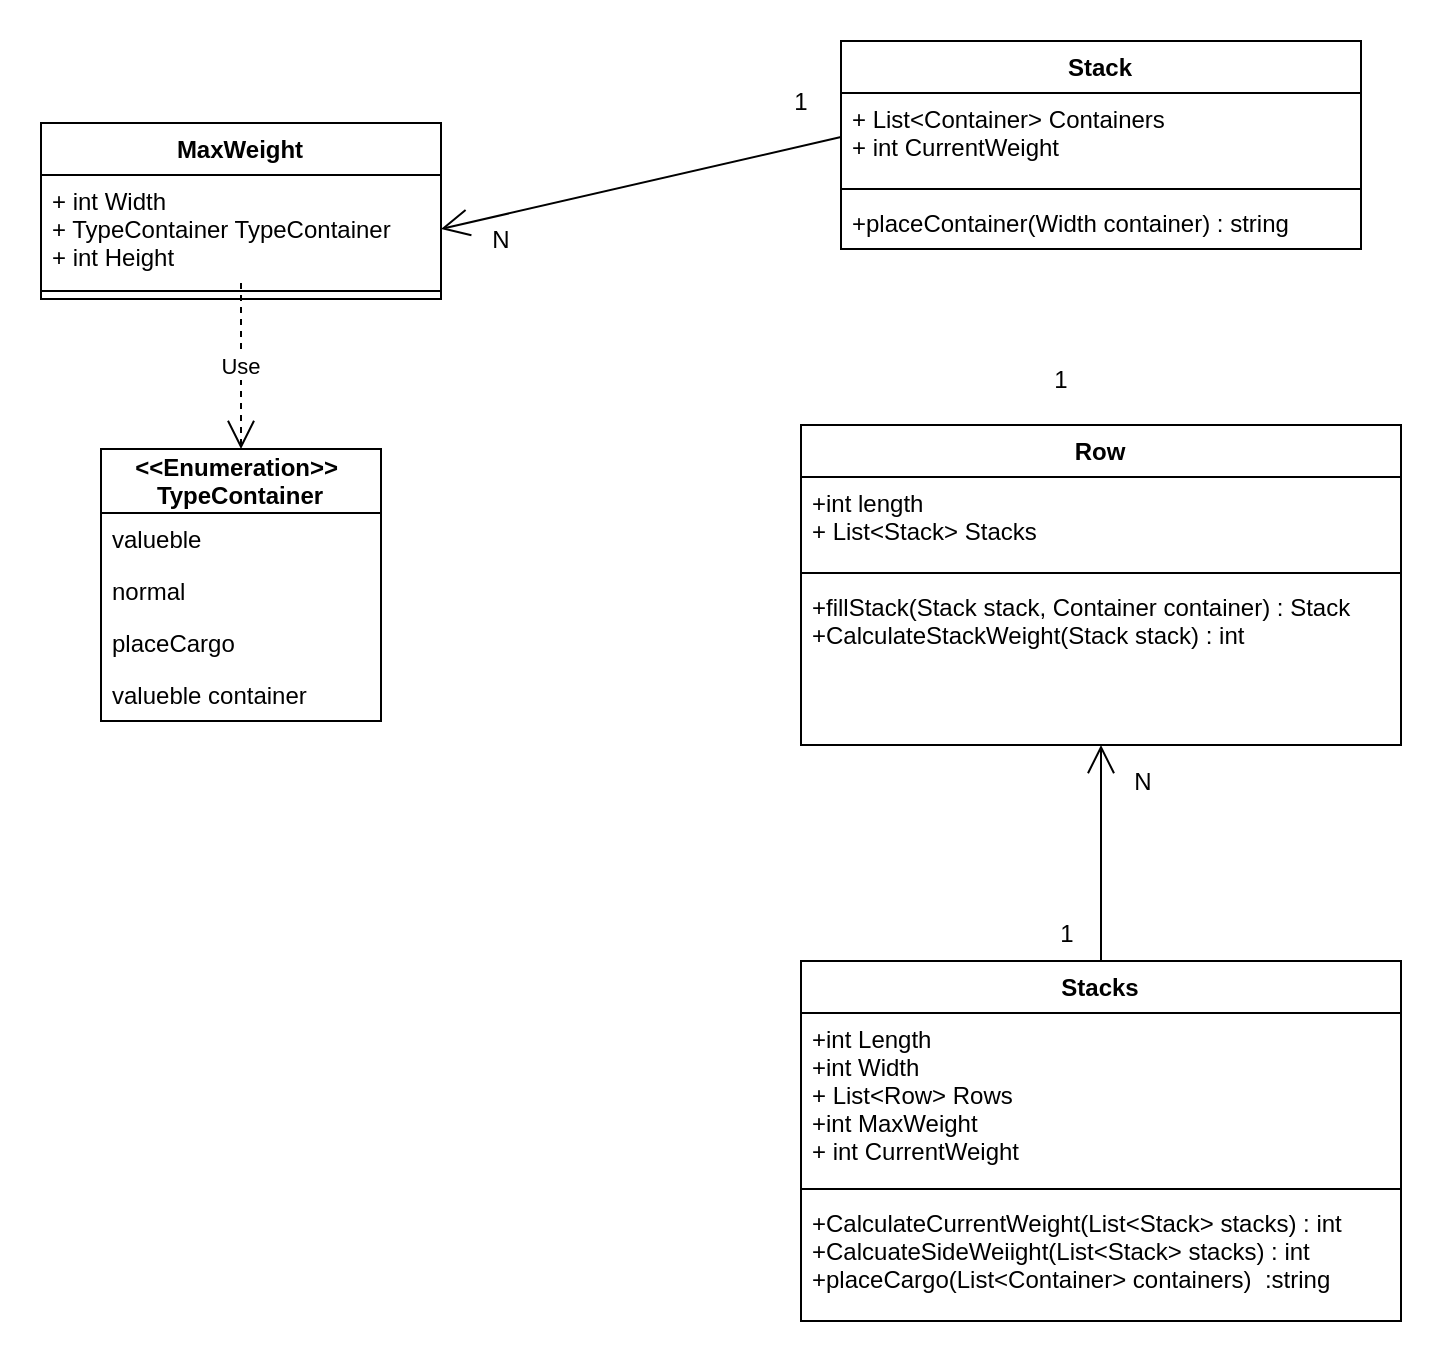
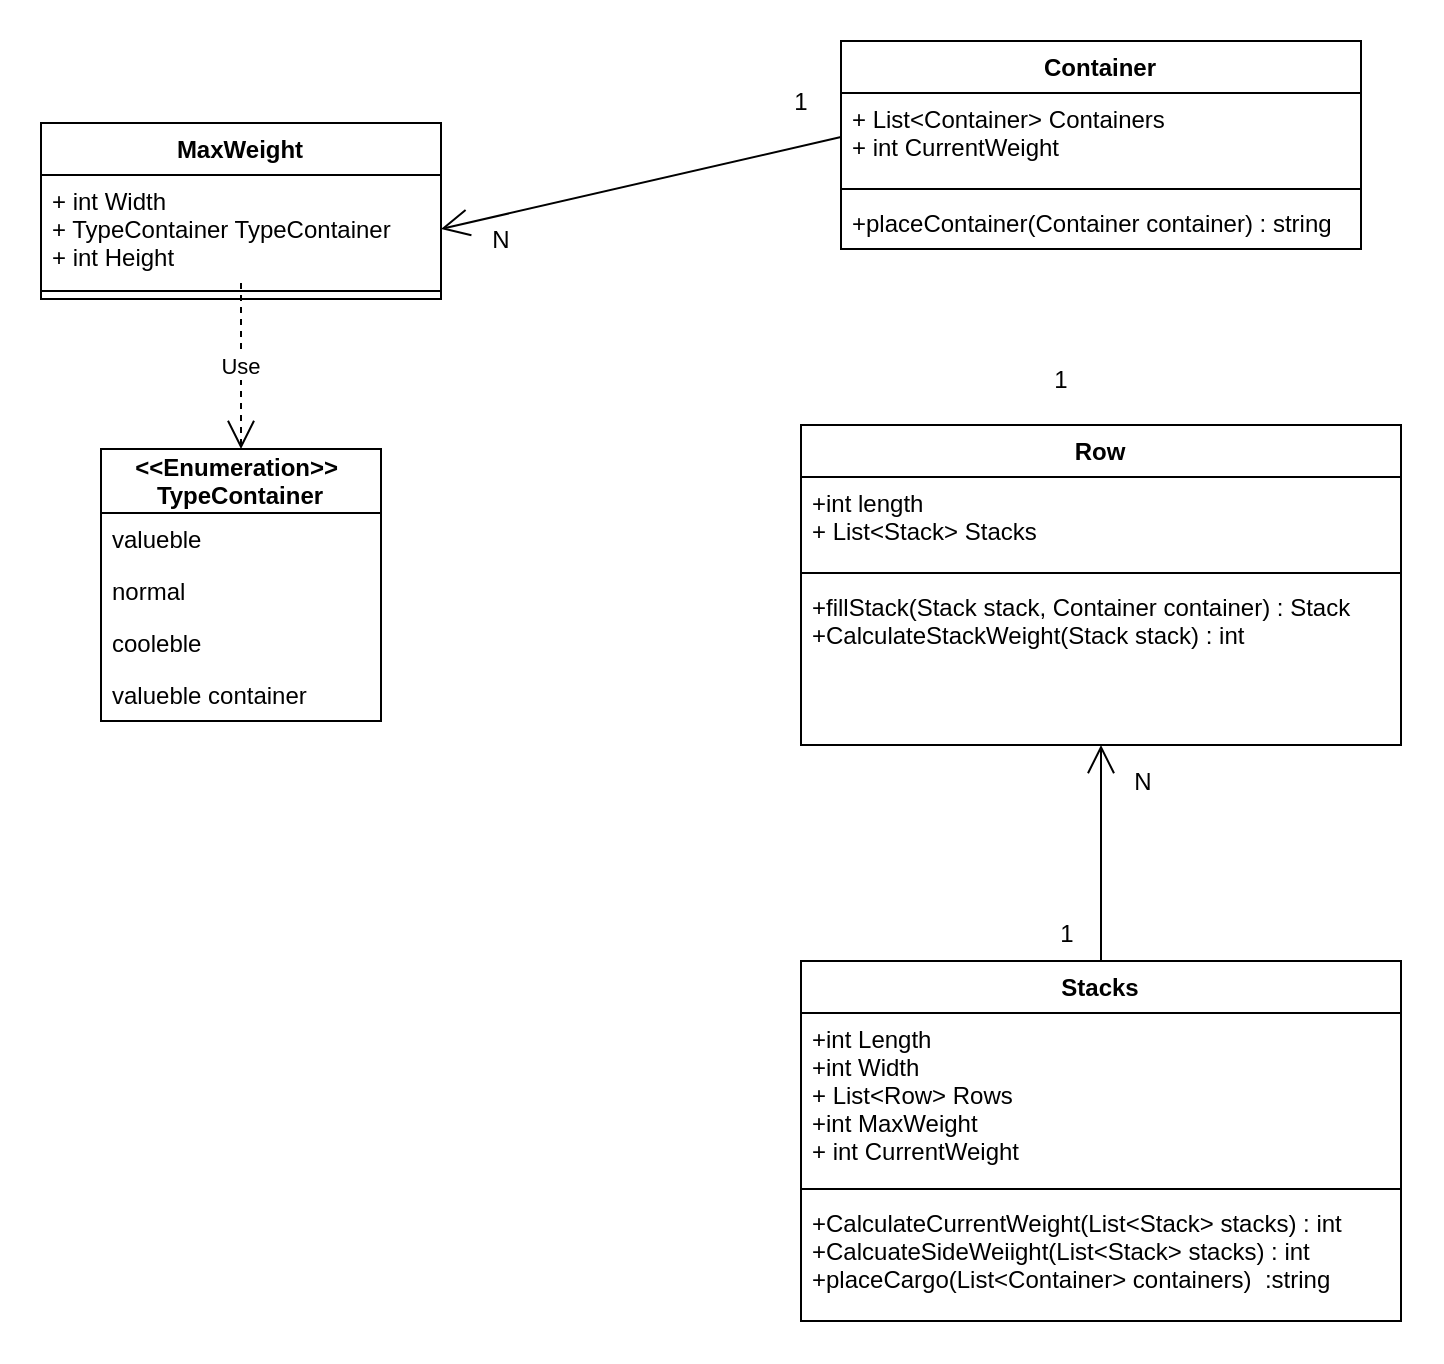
(1100, 68) -> (1100, 68)
(1099, 224) -> (1126, 224)
(176, 644) -> (160, 644)
